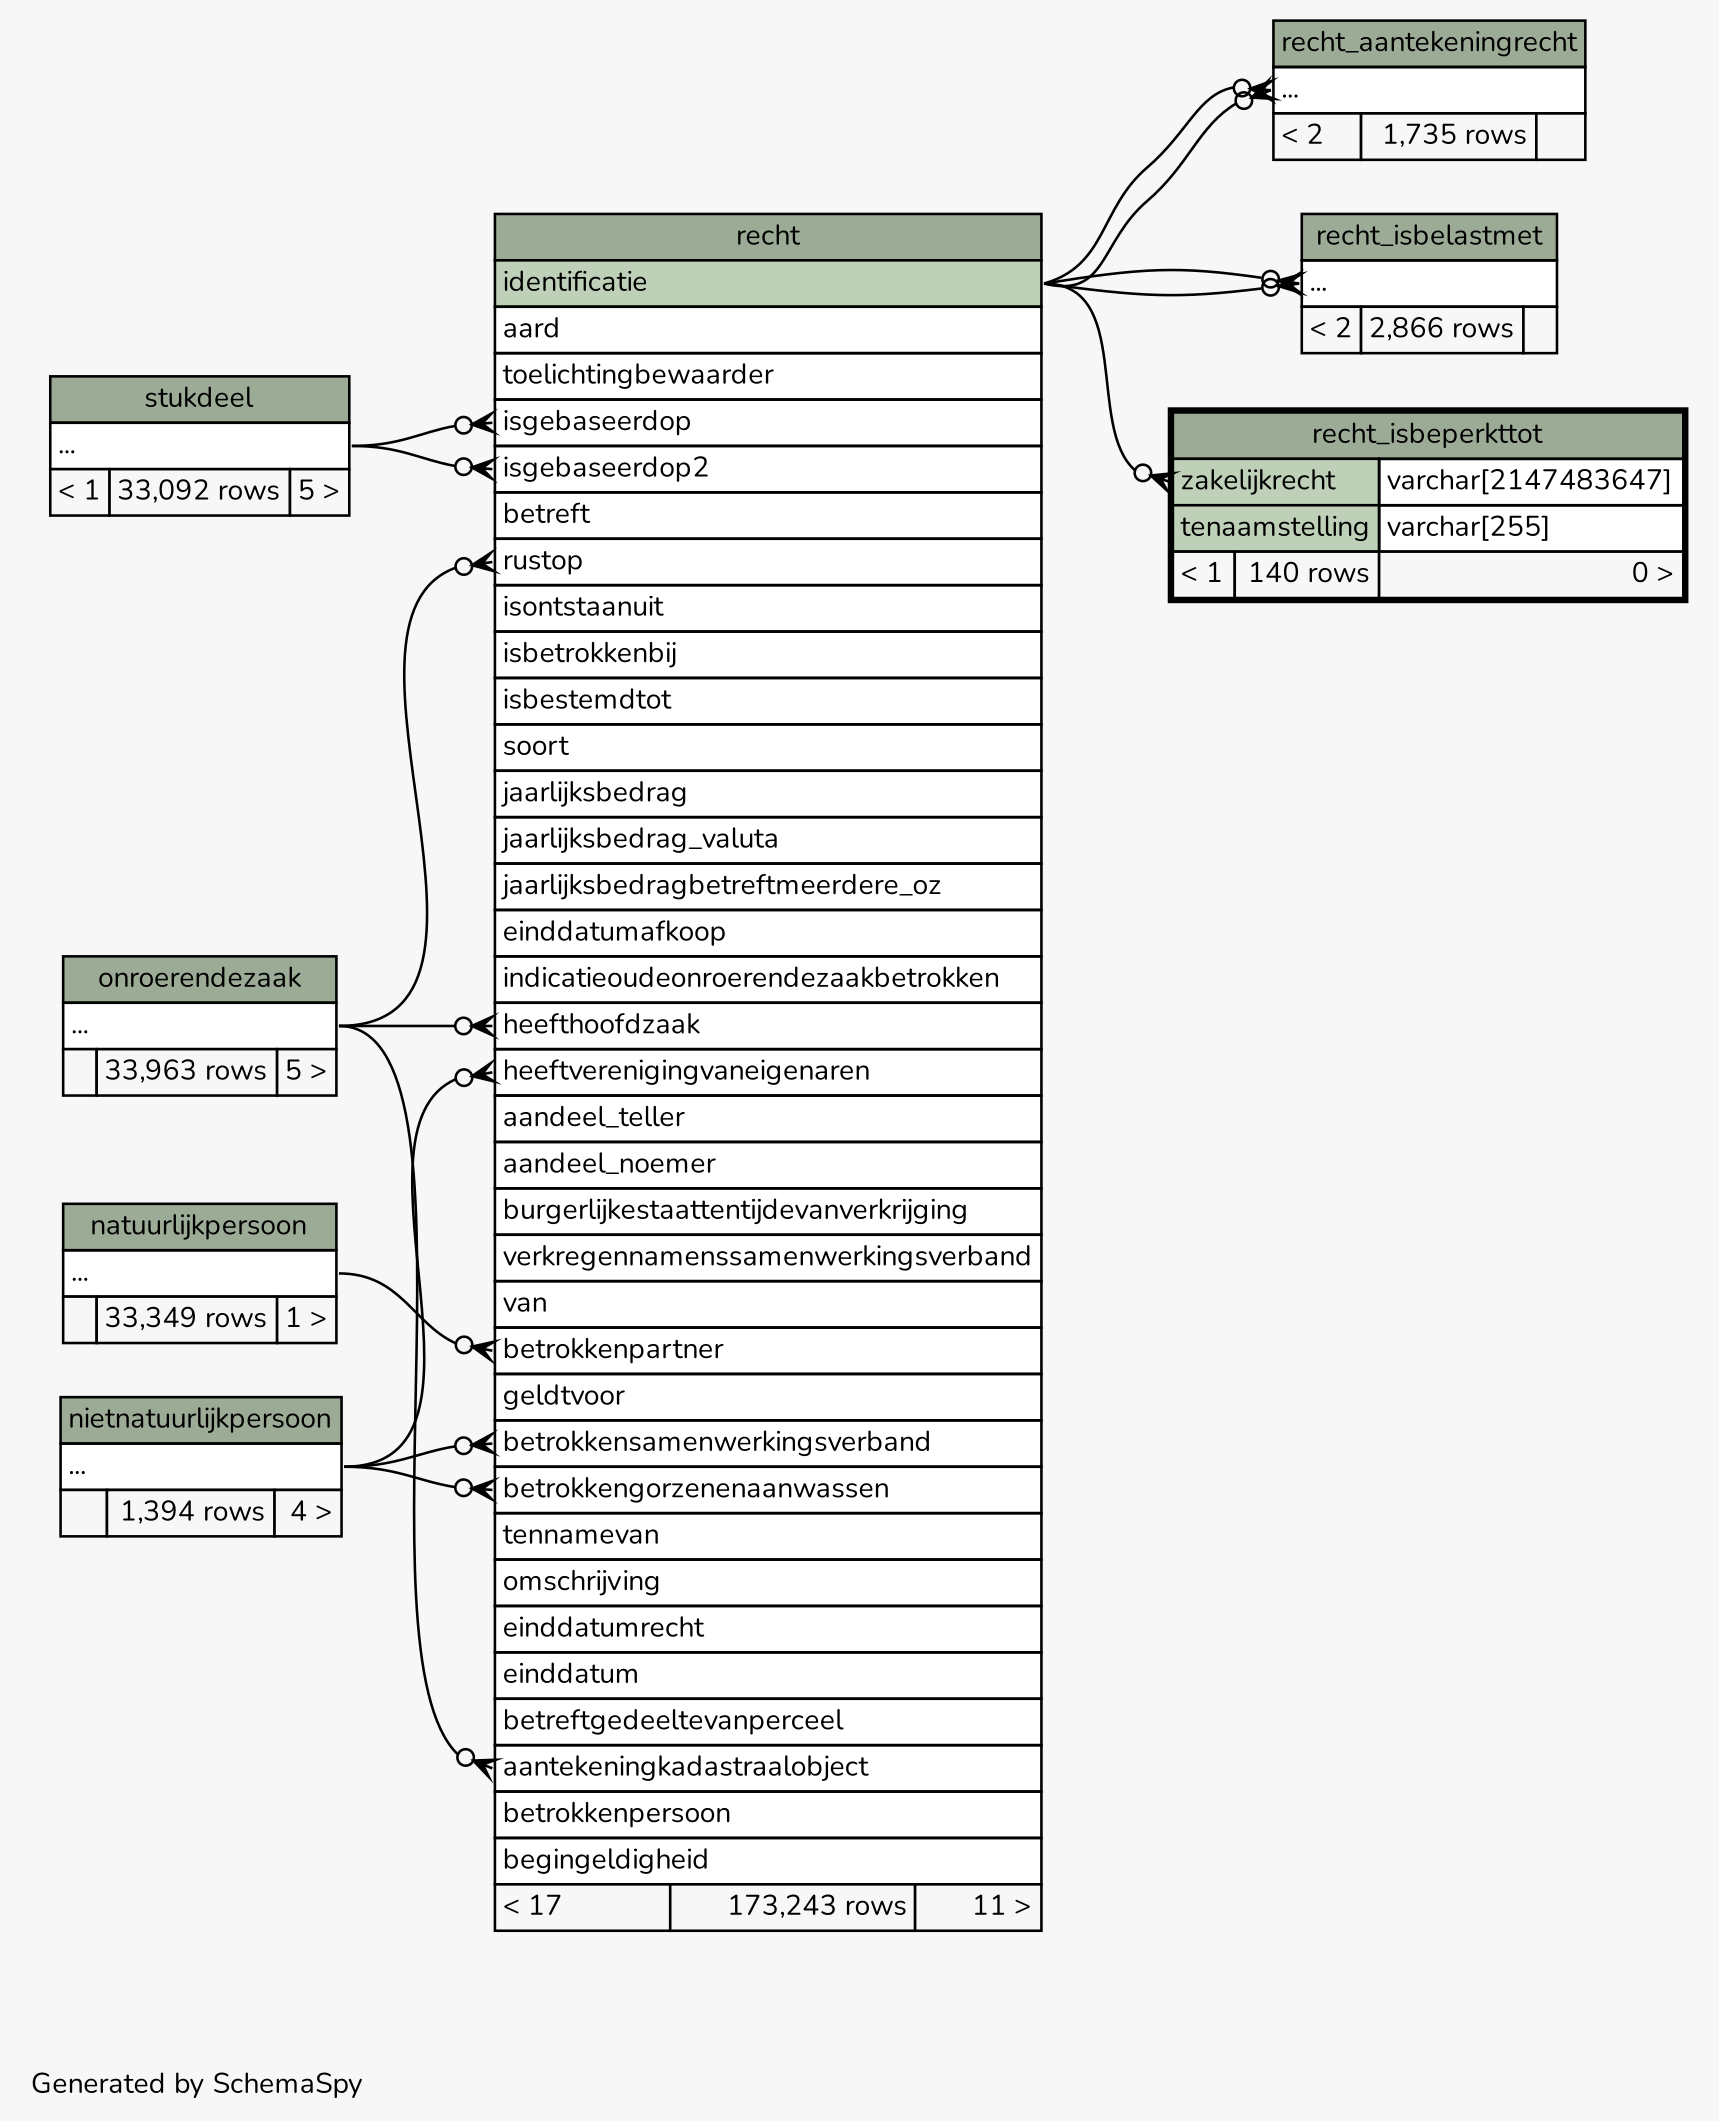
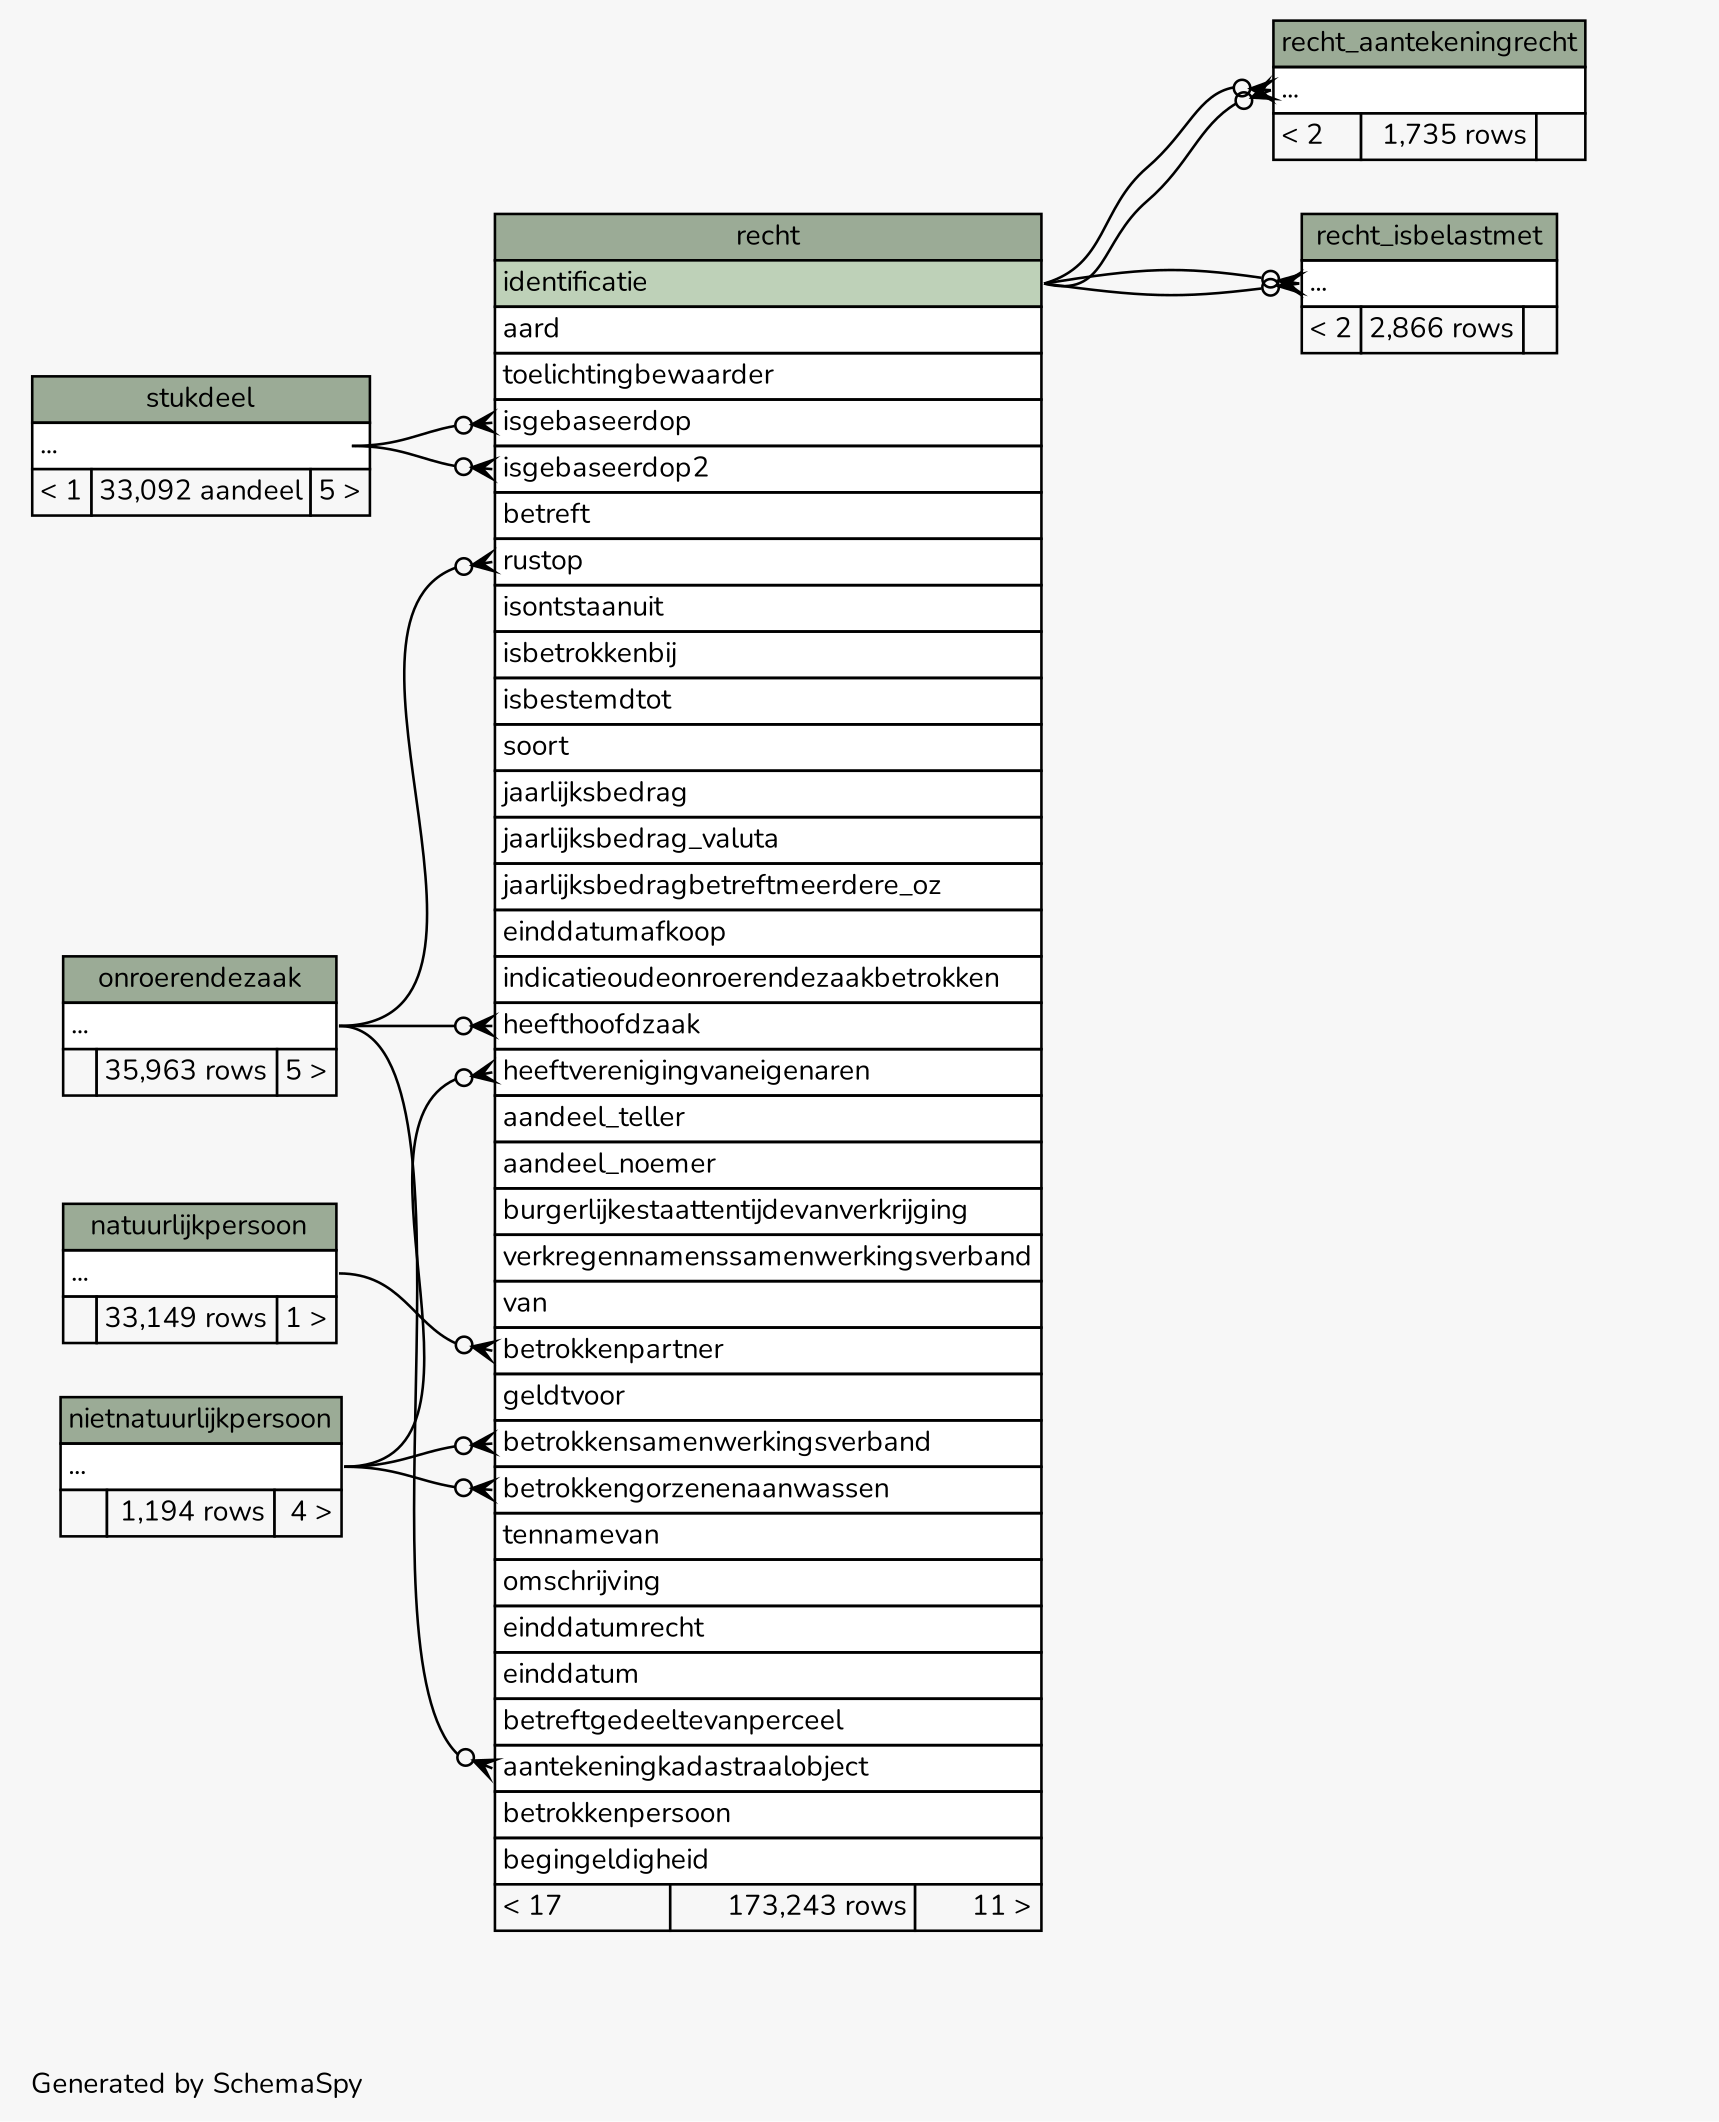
(200, 491) -> (201, 491)
(1428, 505) -> none
(187, 1071) -> (187, 1071)
(187, 1319) -> (187, 1319)
(193, 1512) -> (193, 1512)
